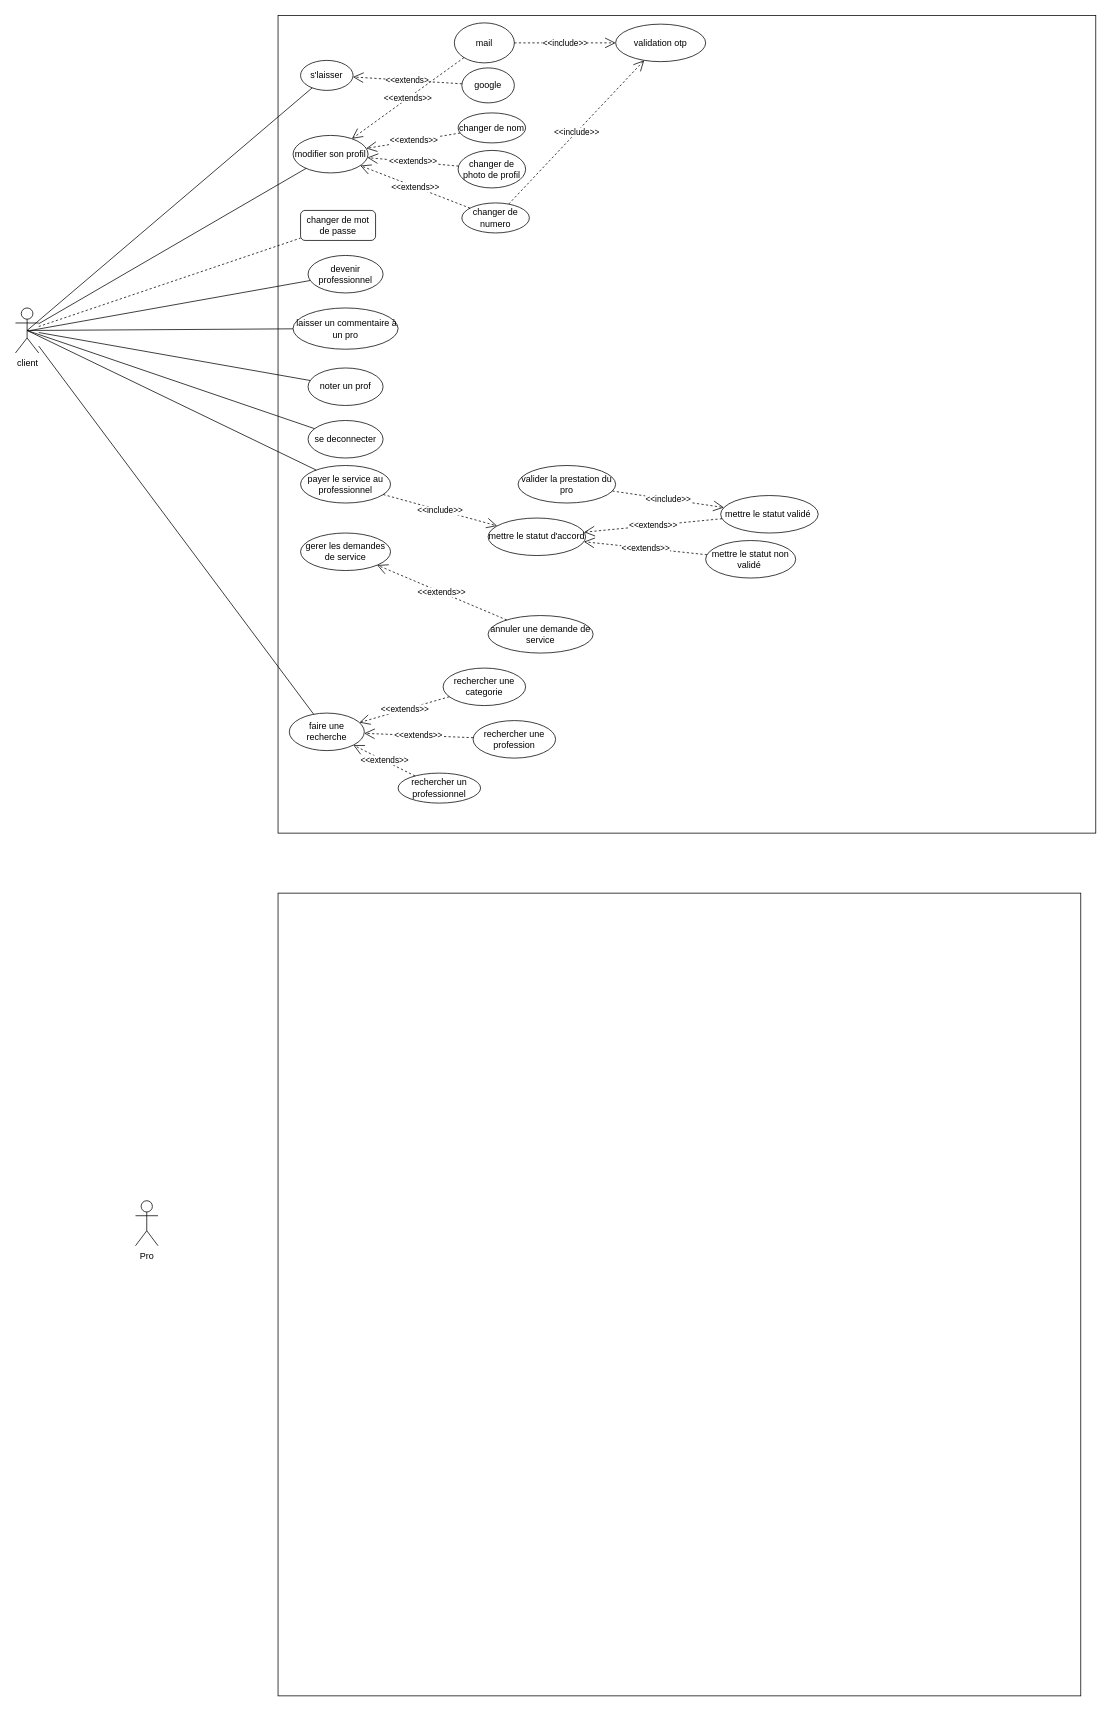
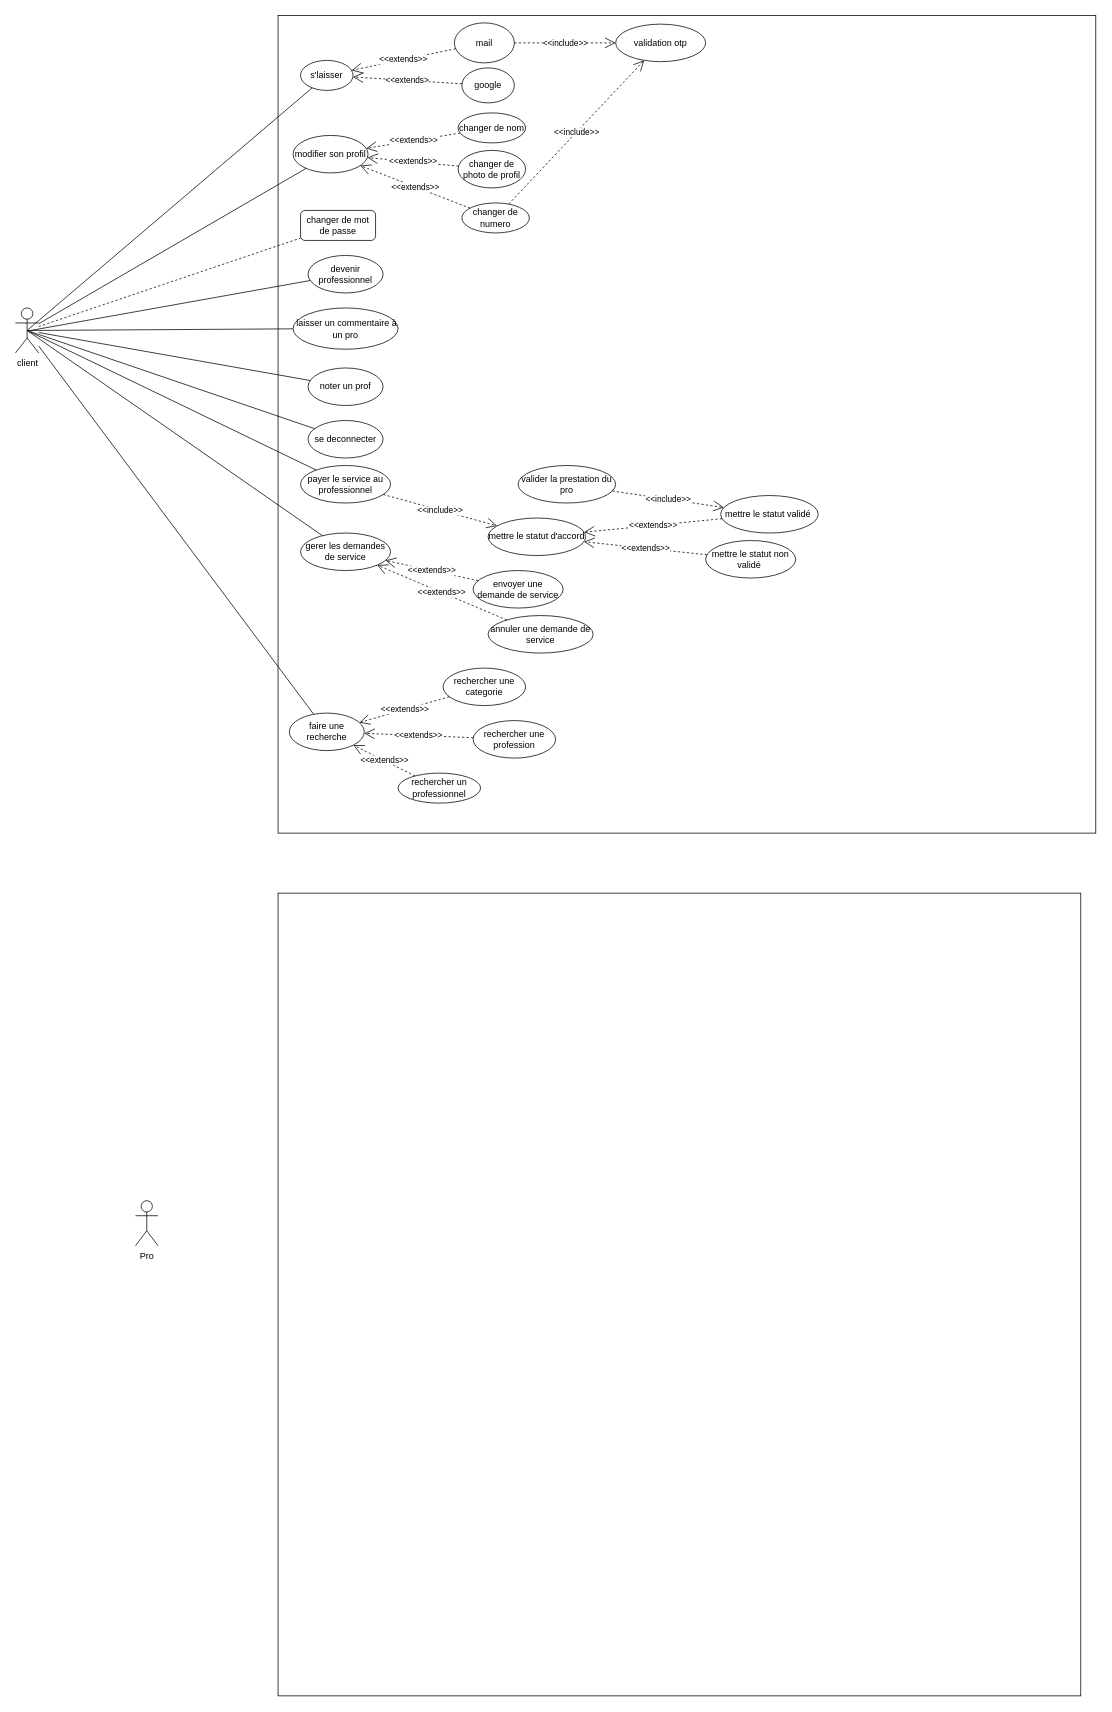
(408, 98) -> (421, 56)
none -> (177, 434)
none -> (433, 571)
none -> (518, 589)
